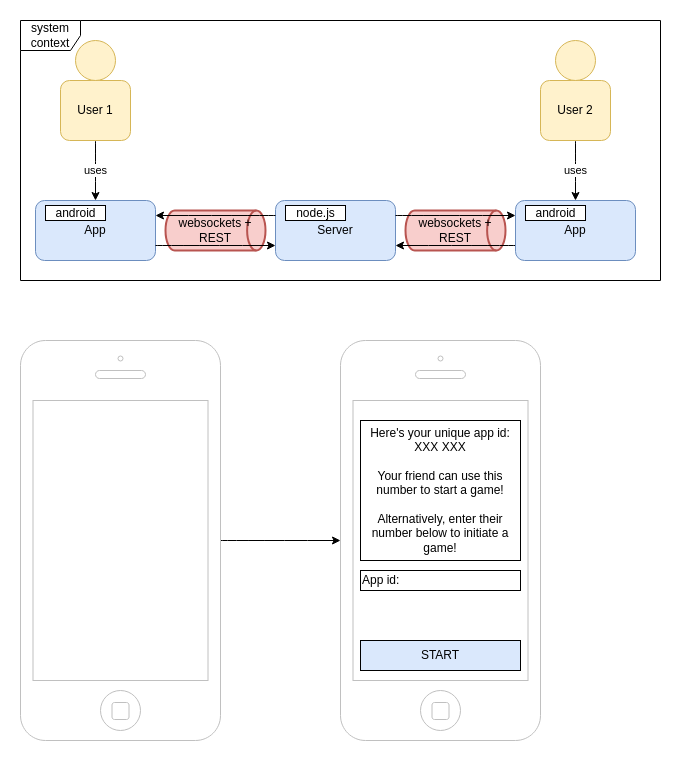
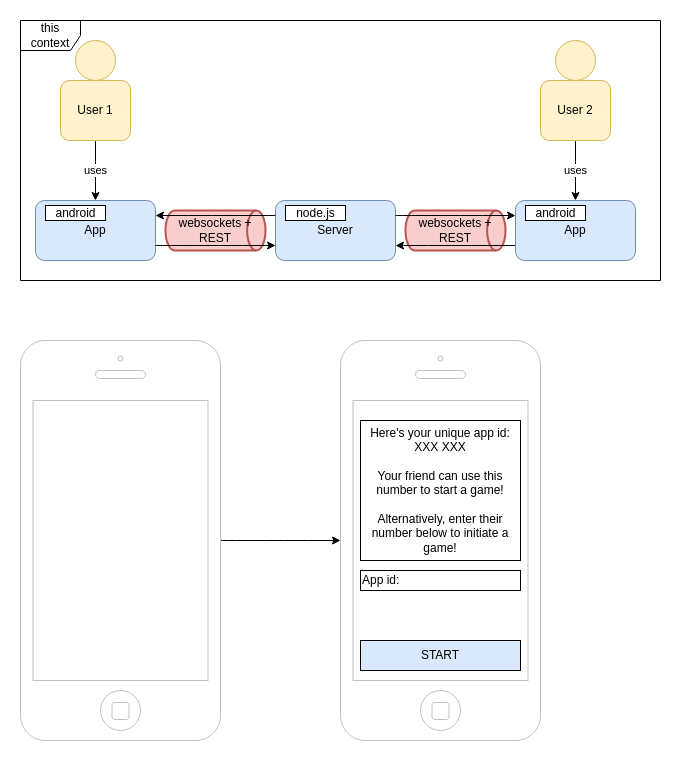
(51, 36) -> (51, 36)
